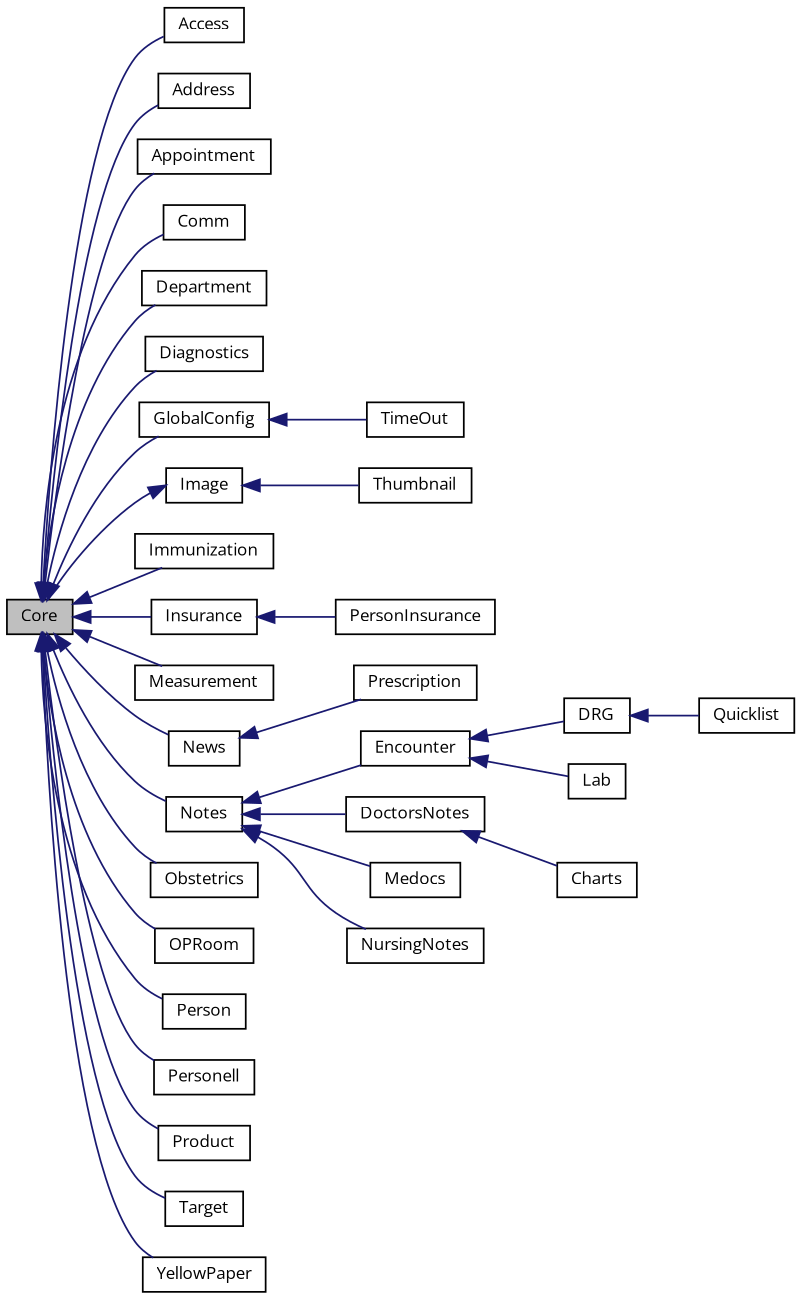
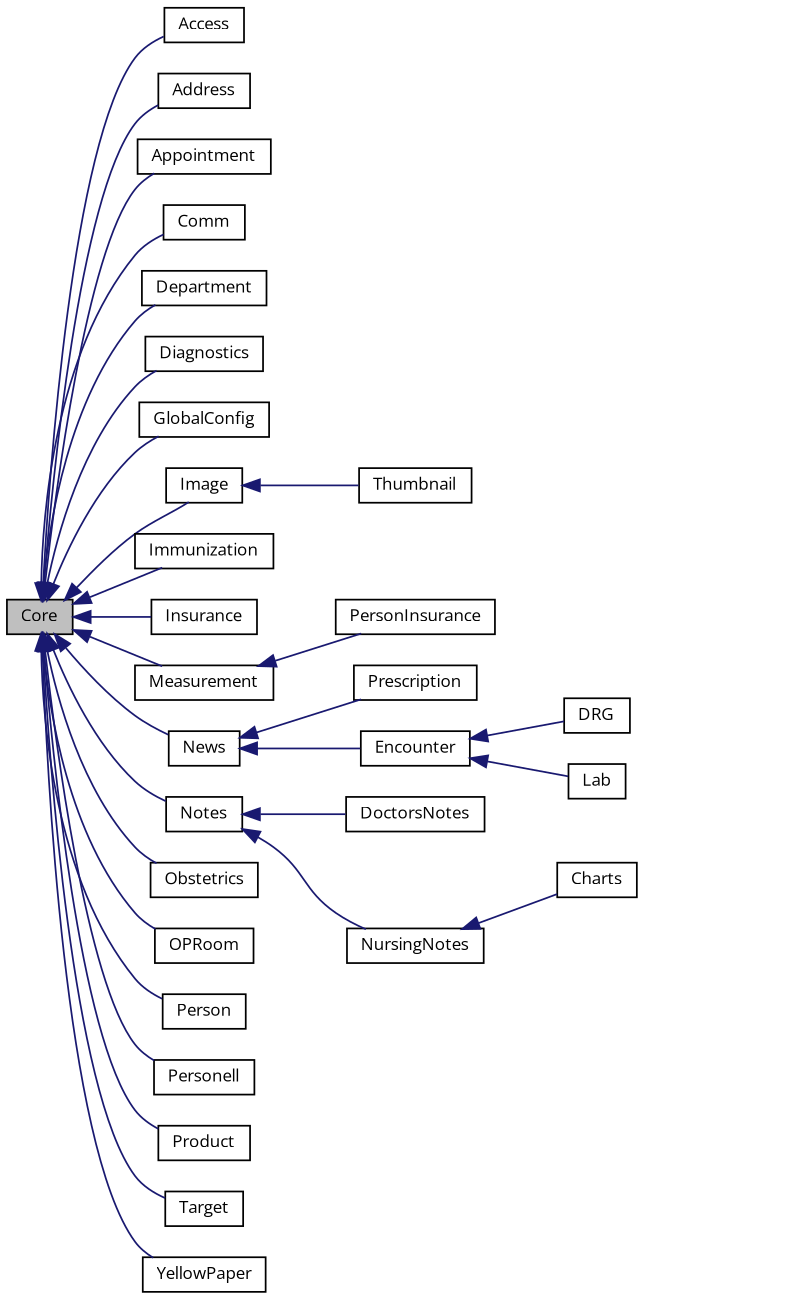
(415, 420) -> none
(93, 541) -> (128, 539)
(305, 617) -> (318, 647)
(747, 716) -> none
(310, 781) -> (309, 748)
(518, 851) -> (518, 909)
(415, 880) -> none
